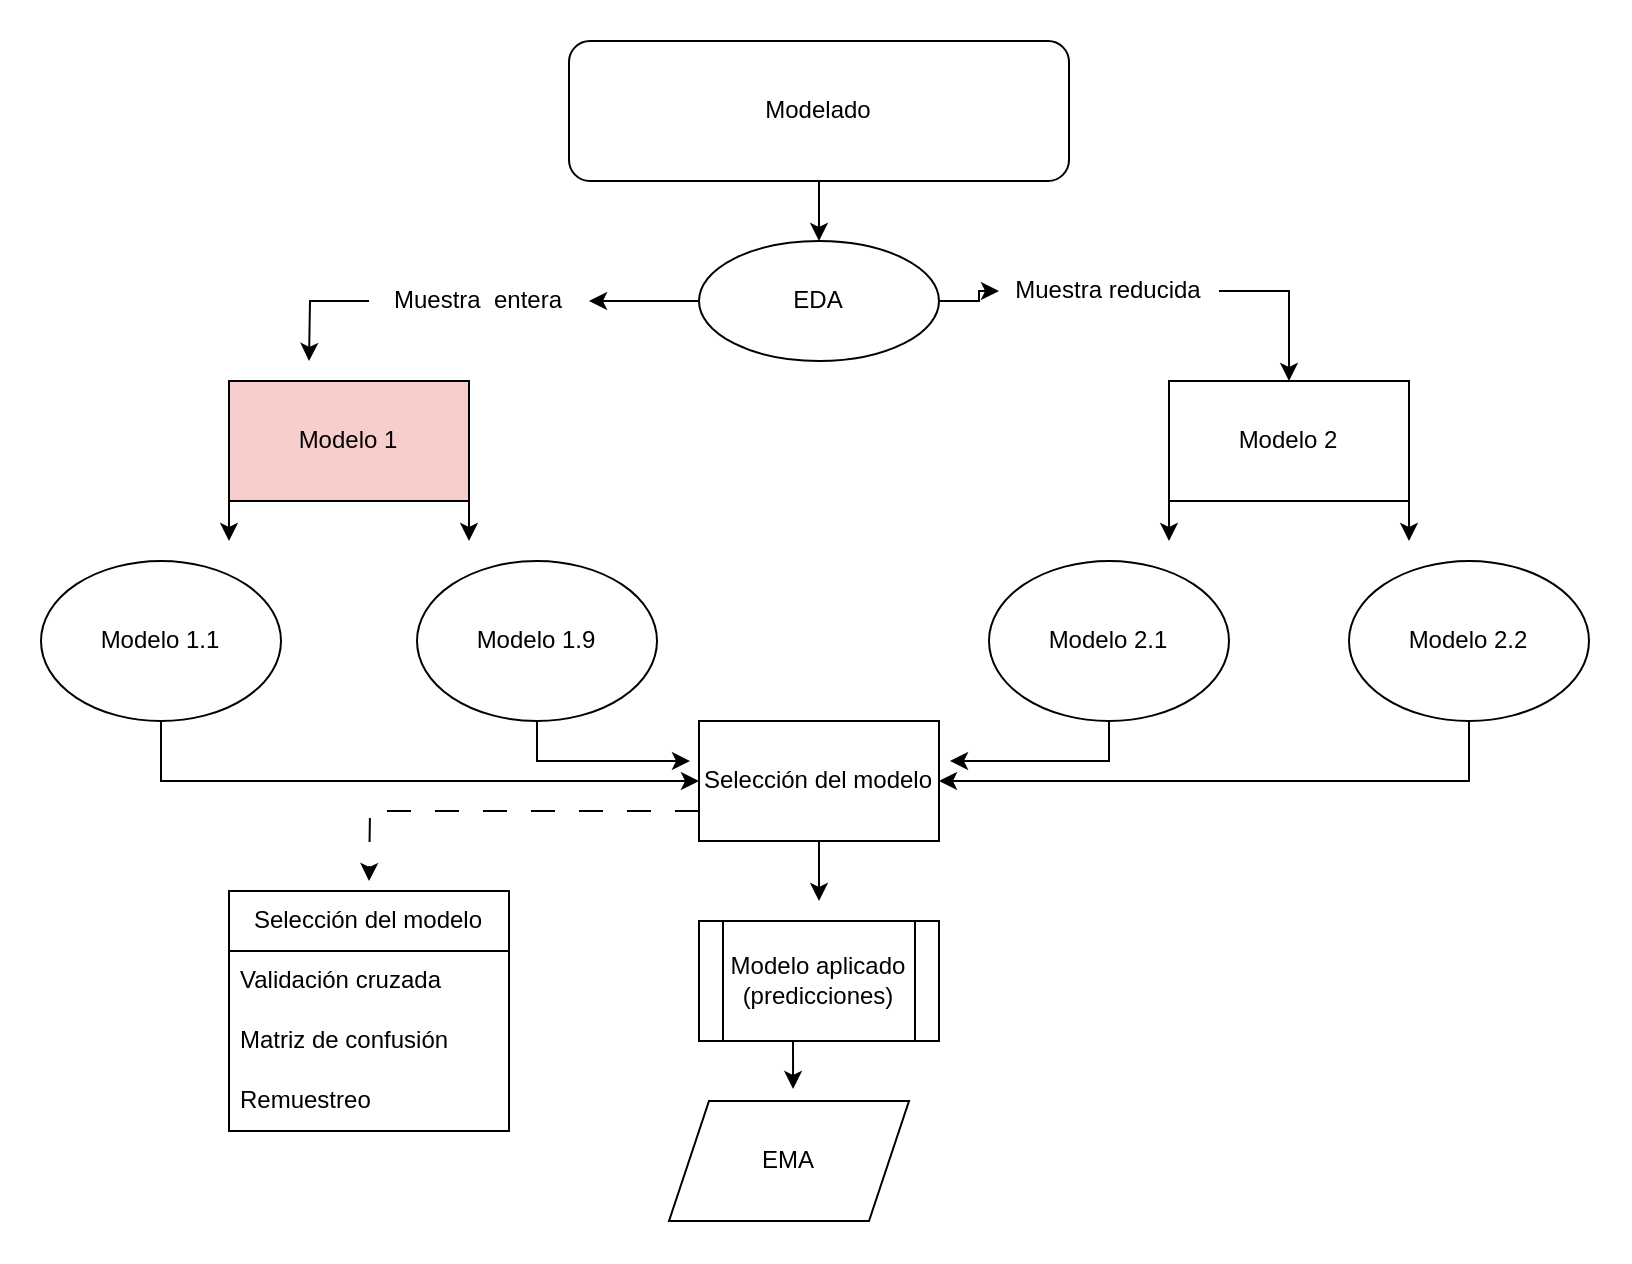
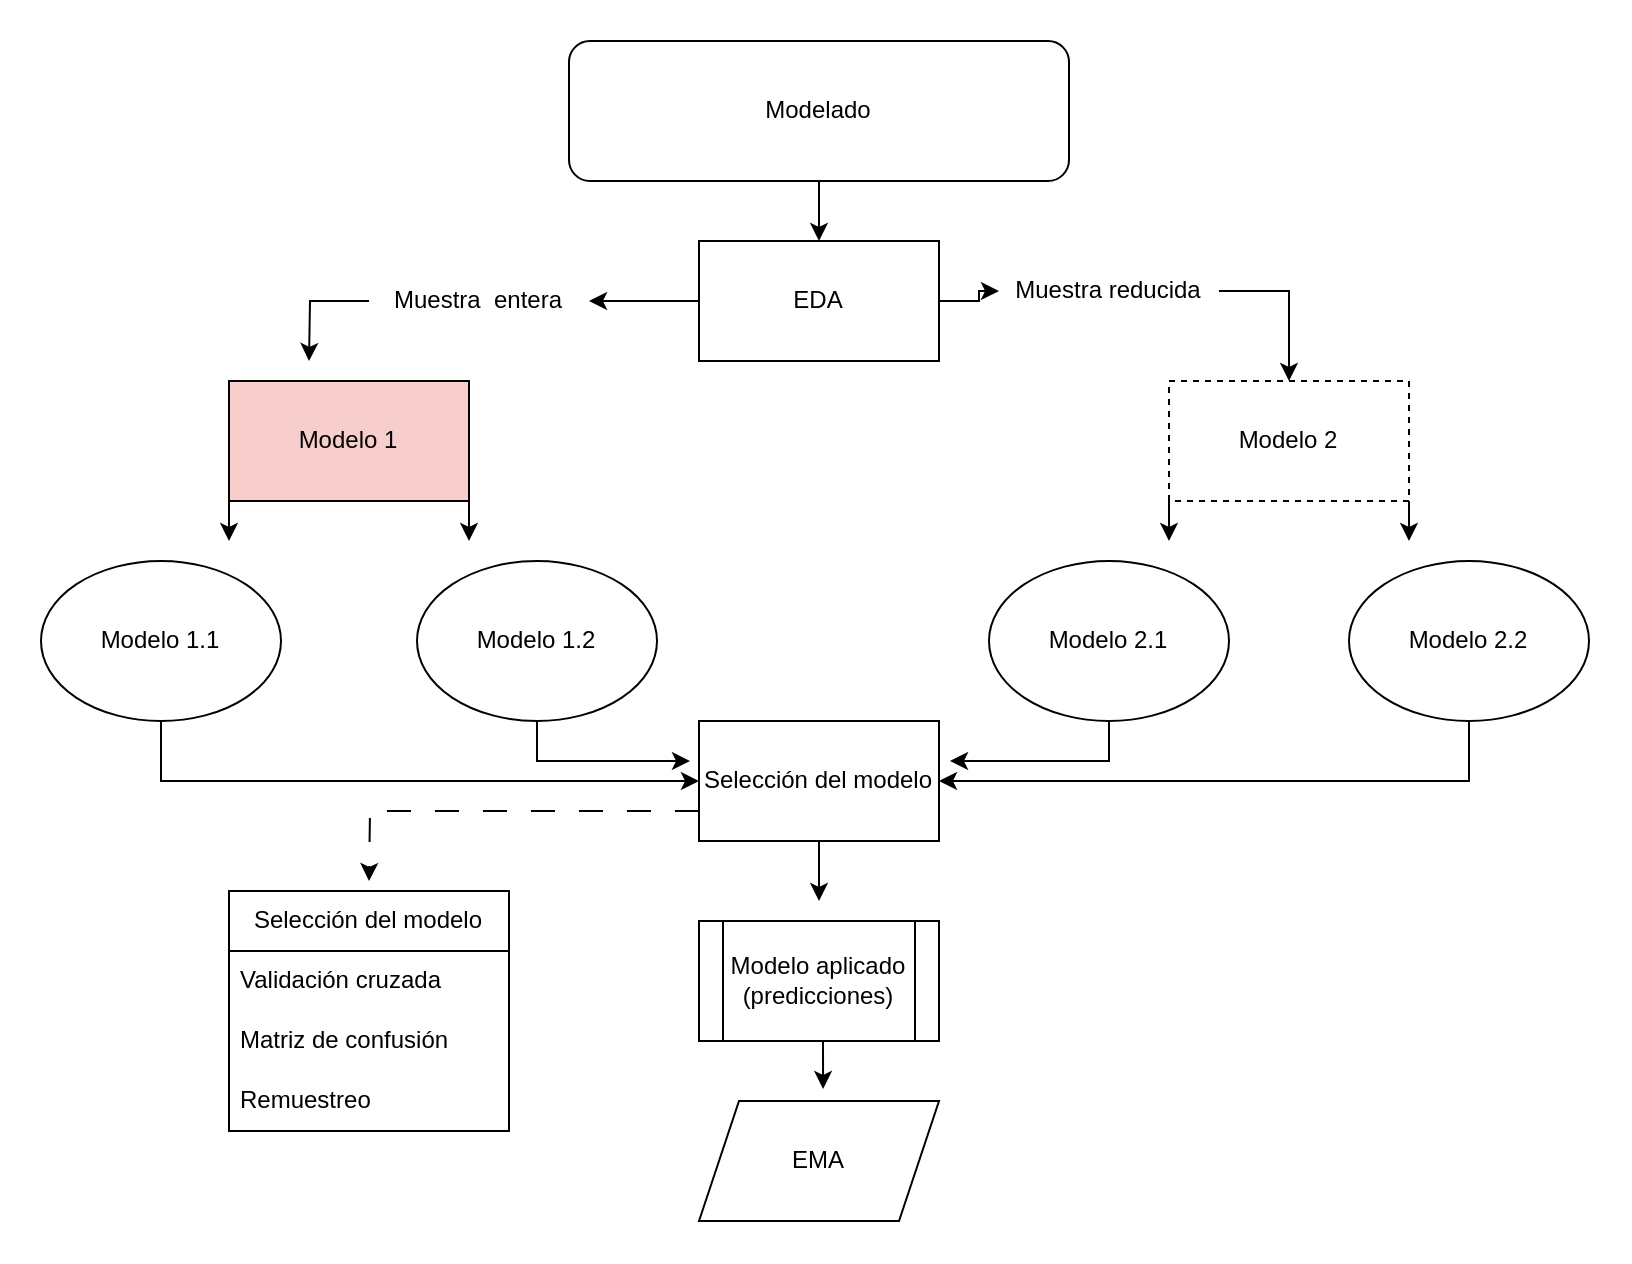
(819, 301) -> (819, 301)
(1289, 441) -> (1289, 441)
(537, 641) -> (537, 641)
(789, 1161) -> (819, 1161)
